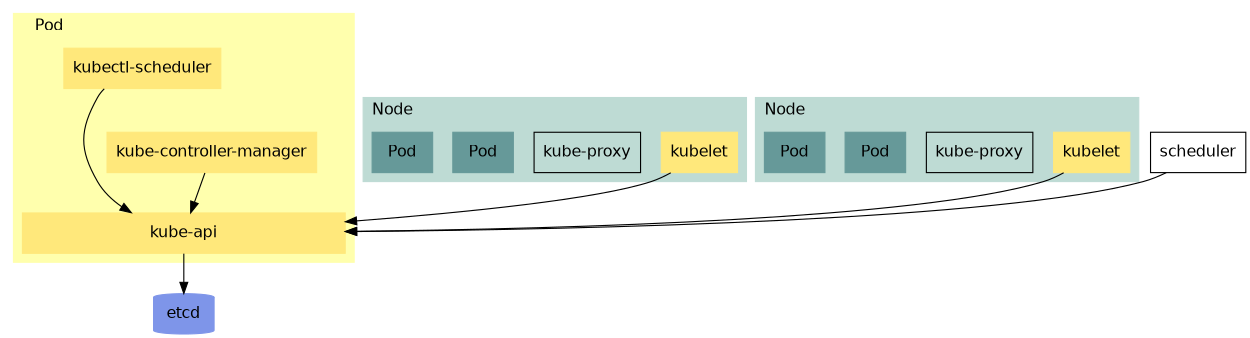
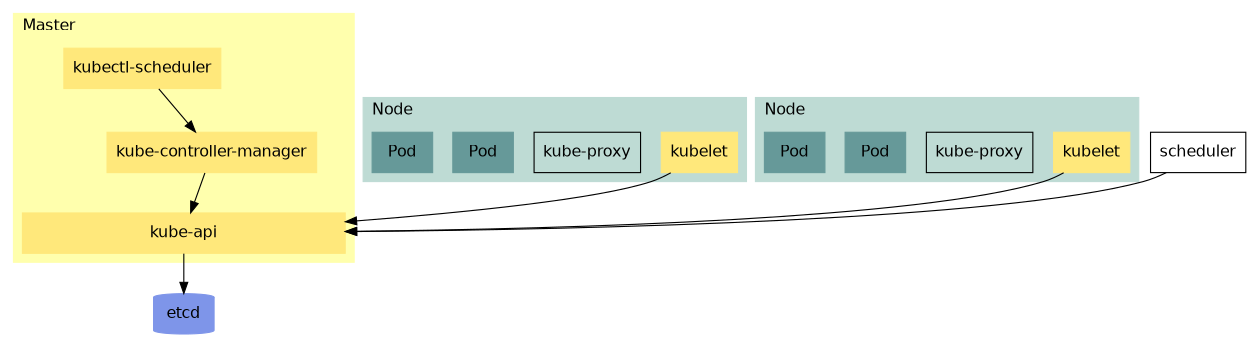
(49, 26) -> (49, 26)
(85, 152) -> (173, 106)
